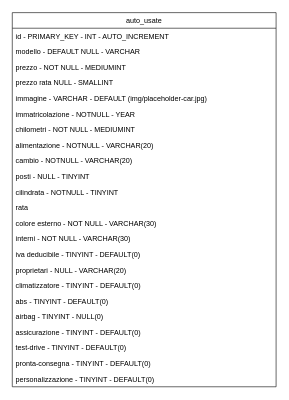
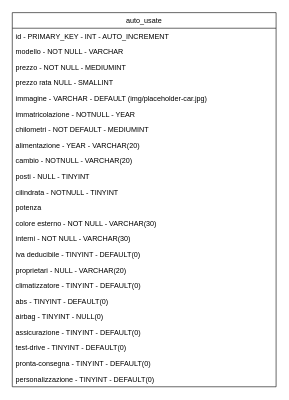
(74, 52) -> (65, 52)
(76, 130) -> (82, 130)
(84, 145) -> (78, 145)
(24, 208) -> (30, 208)
